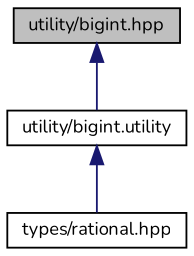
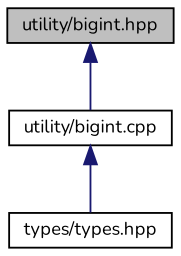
(97, 128) -> (90, 128)
(97, 230) -> (90, 230)
